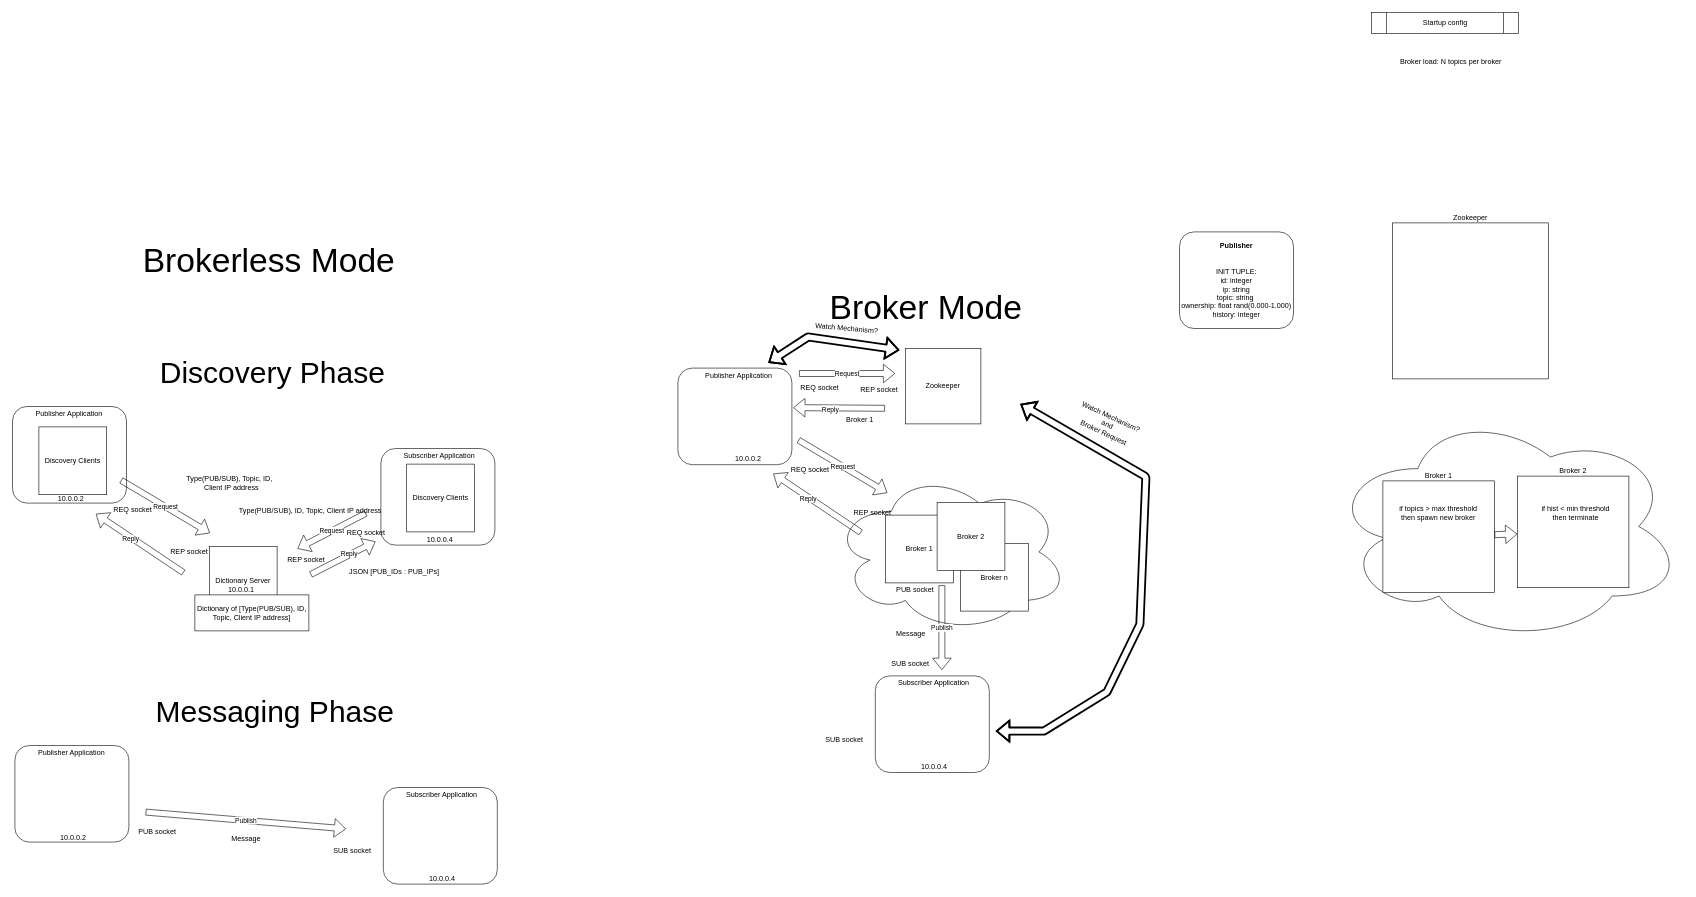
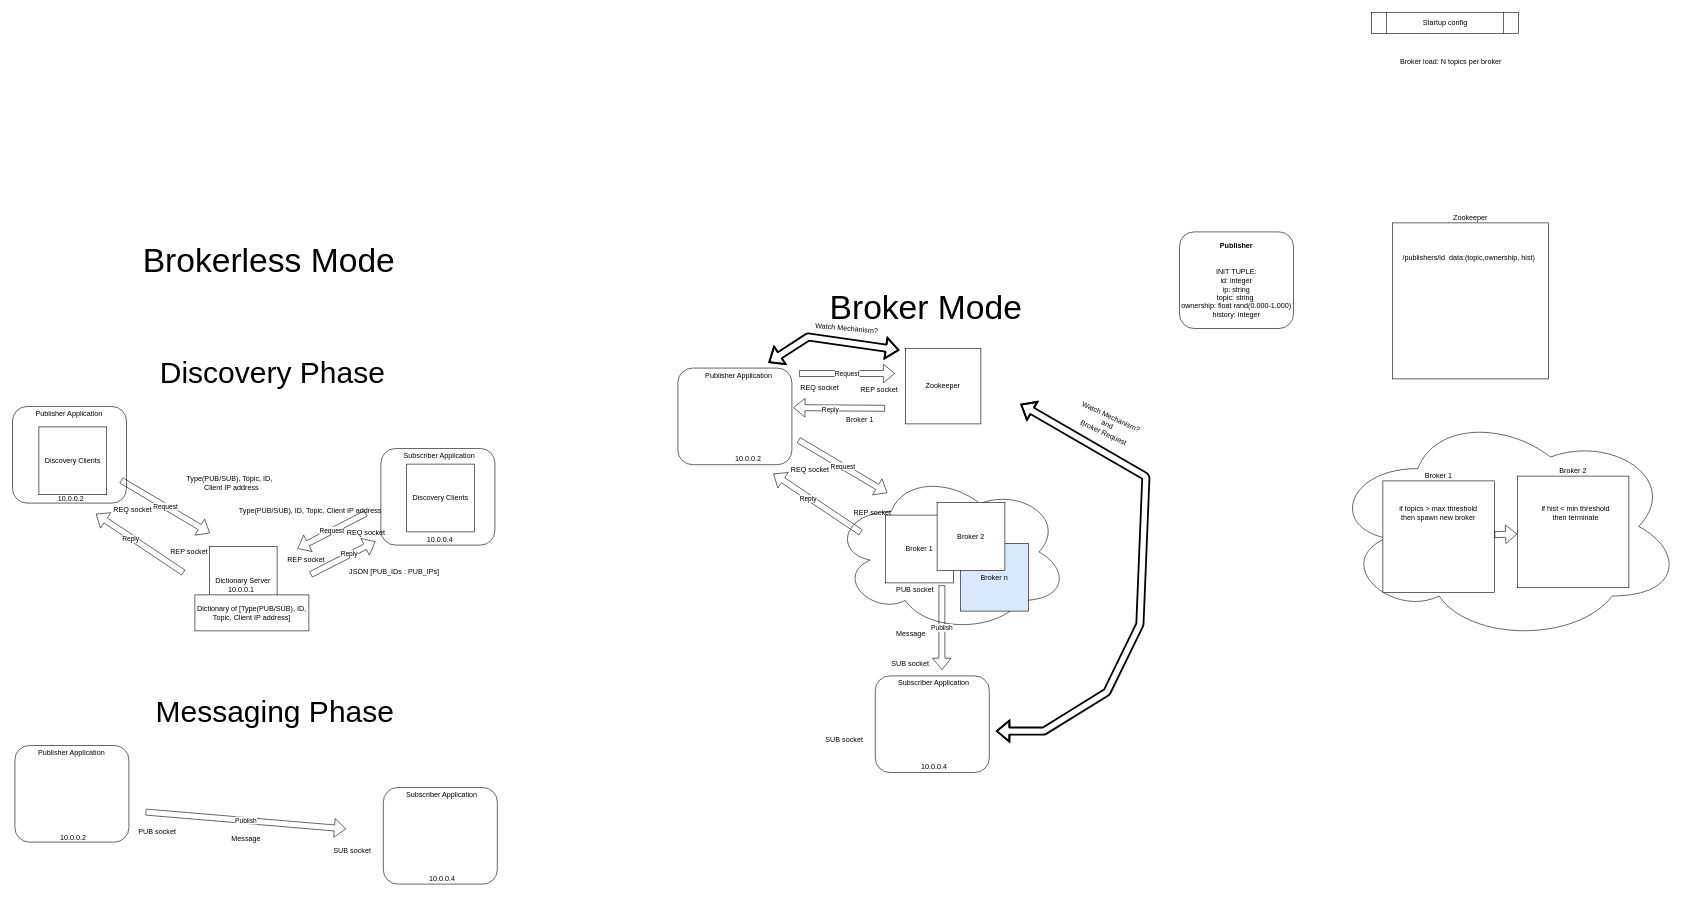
none -> (1468, 258)
(994, 577) -> (994, 577)
